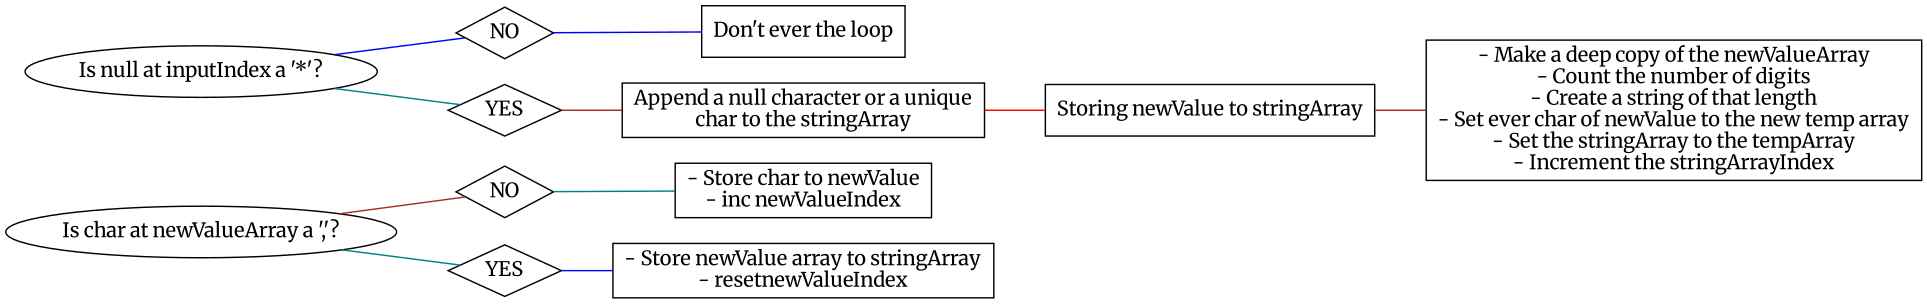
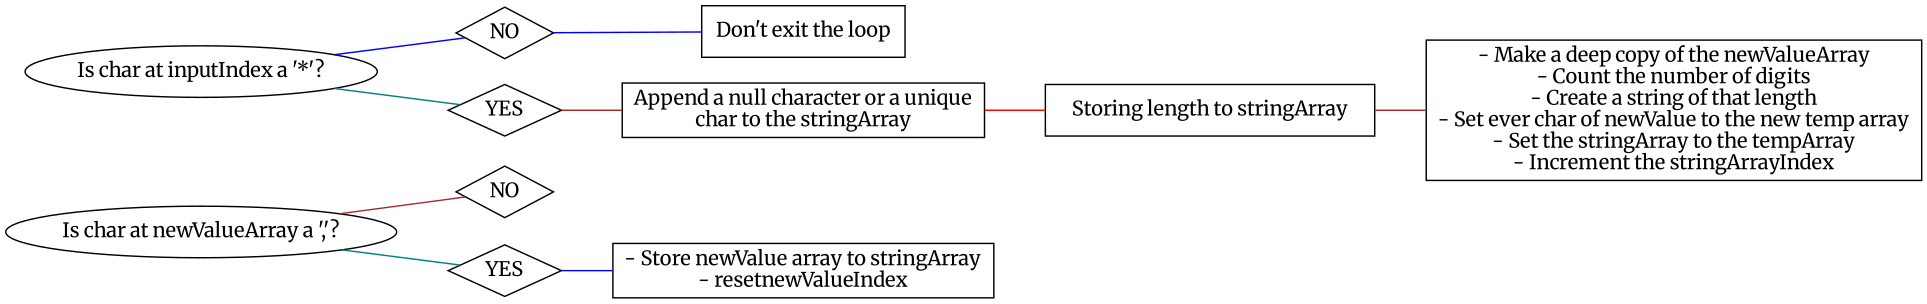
(803, 32) -> (803, 32)
(201, 72) -> (201, 72)
(1210, 110) -> (1210, 110)
(803, 190) -> none
